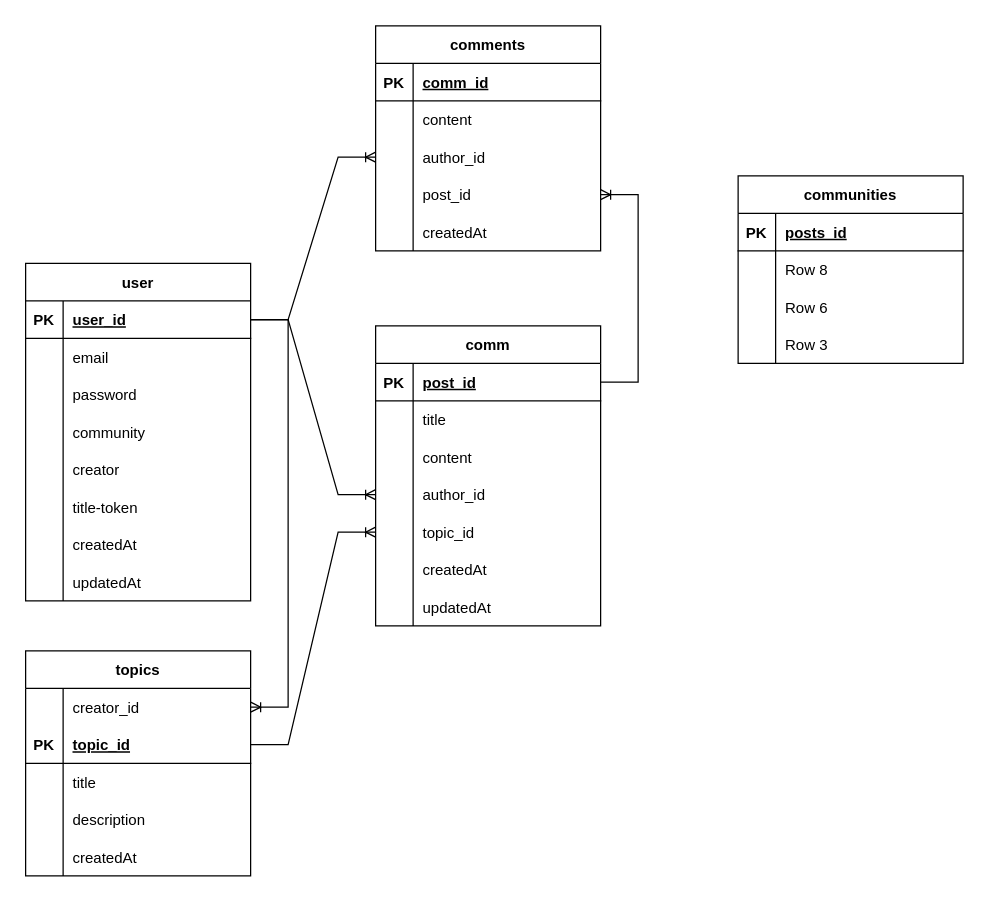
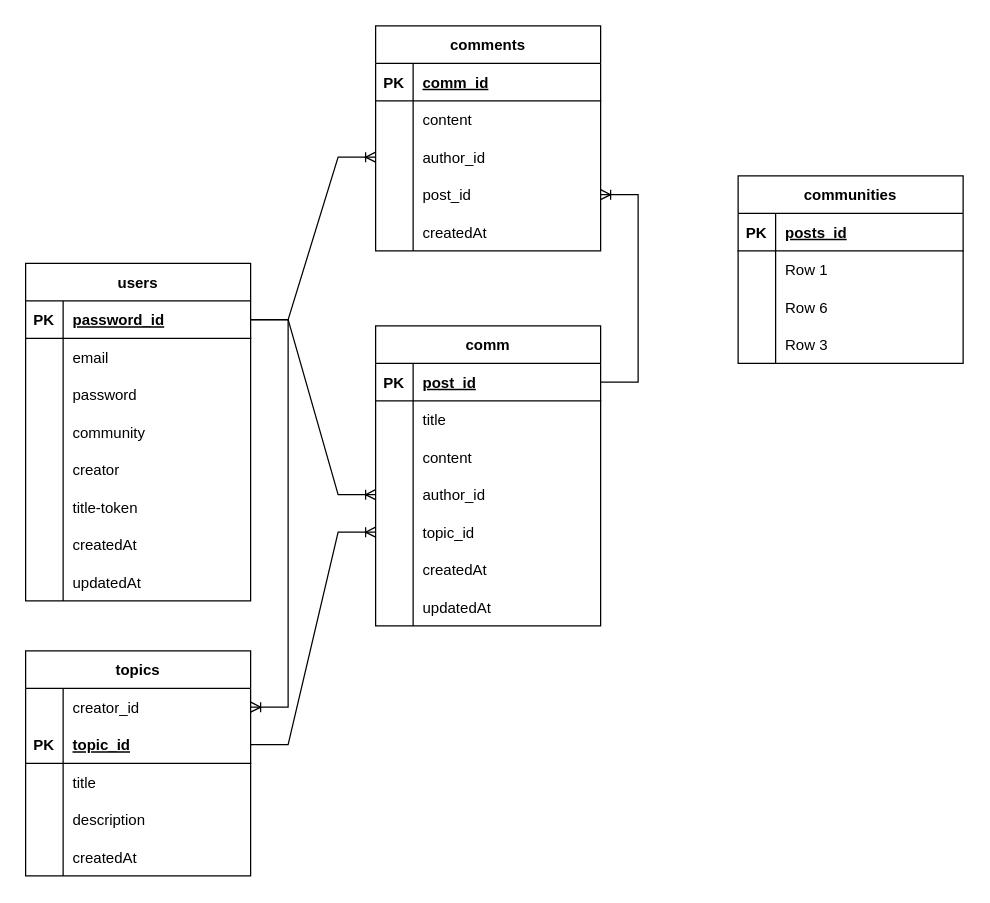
(804, 270) -> (804, 270)
(138, 283) -> (138, 283)
(100, 320) -> (117, 320)
